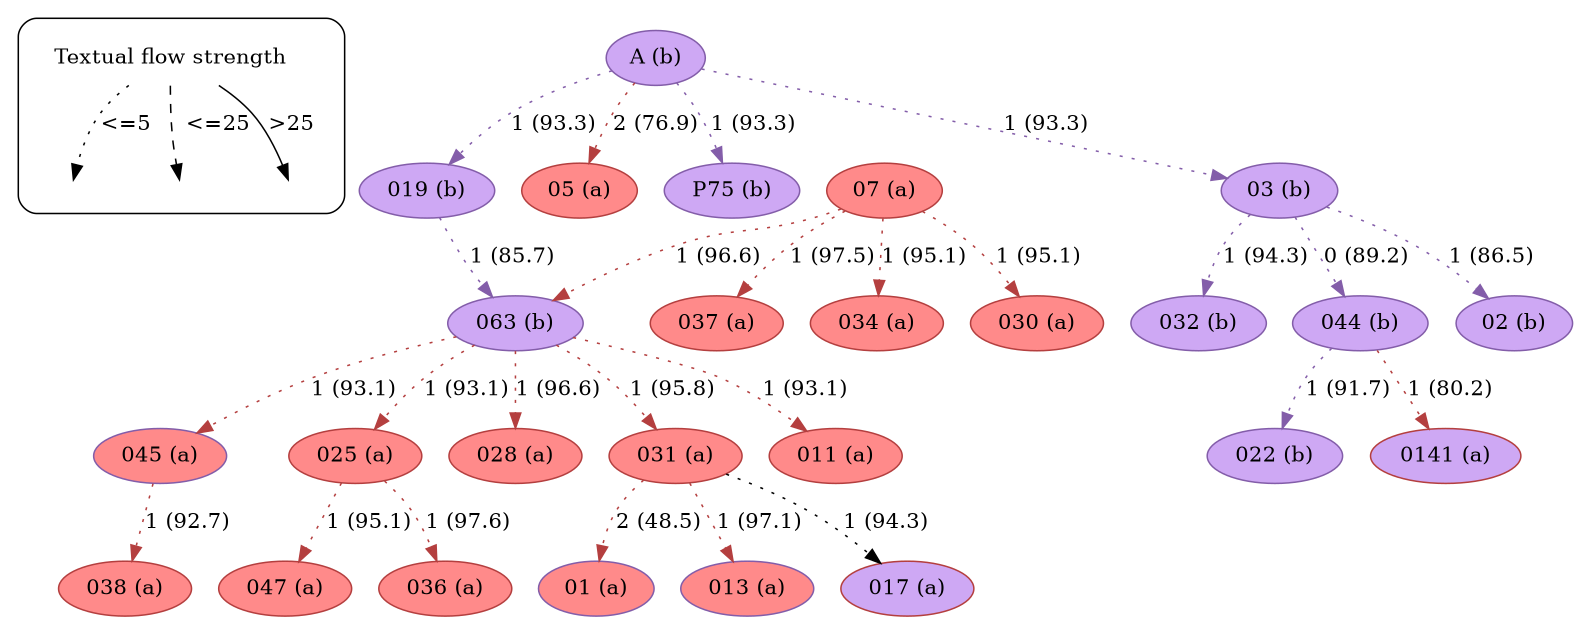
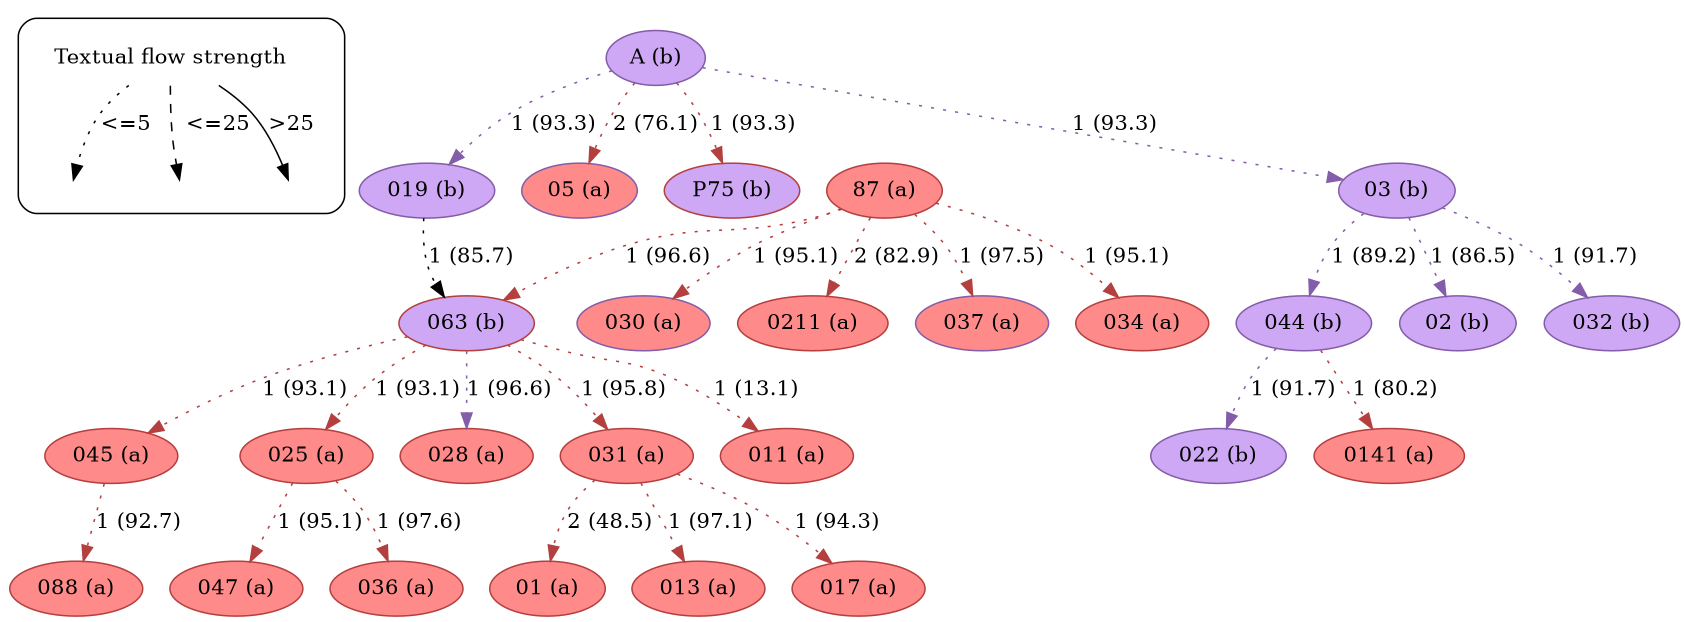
(699, 114) -> (699, 114)
(656, 124) -> (656, 124)
(580, 191) -> (580, 191)
(732, 191) -> (732, 191)
(884, 191) -> (884, 191)
(459, 253) -> (425, 252)
(1266, 257) -> (1595, 257)
(1366, 257) -> (1374, 257)
(515, 323) -> (467, 323)
(717, 323) -> (982, 323)
none -> (813, 323)
(1037, 323) -> (644, 323)
(515, 382) -> (467, 382)
(805, 390) -> (756, 390)
(160, 456) -> (111, 456)
(1446, 456) -> (1389, 456)
(801, 507) -> (752, 507)
(125, 589) -> (76, 589)
(596, 589) -> (547, 589)
(747, 589) -> (698, 589)
(907, 589) -> (859, 589)
